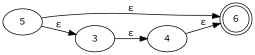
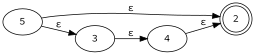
(236, 19) -> (236, 19)
